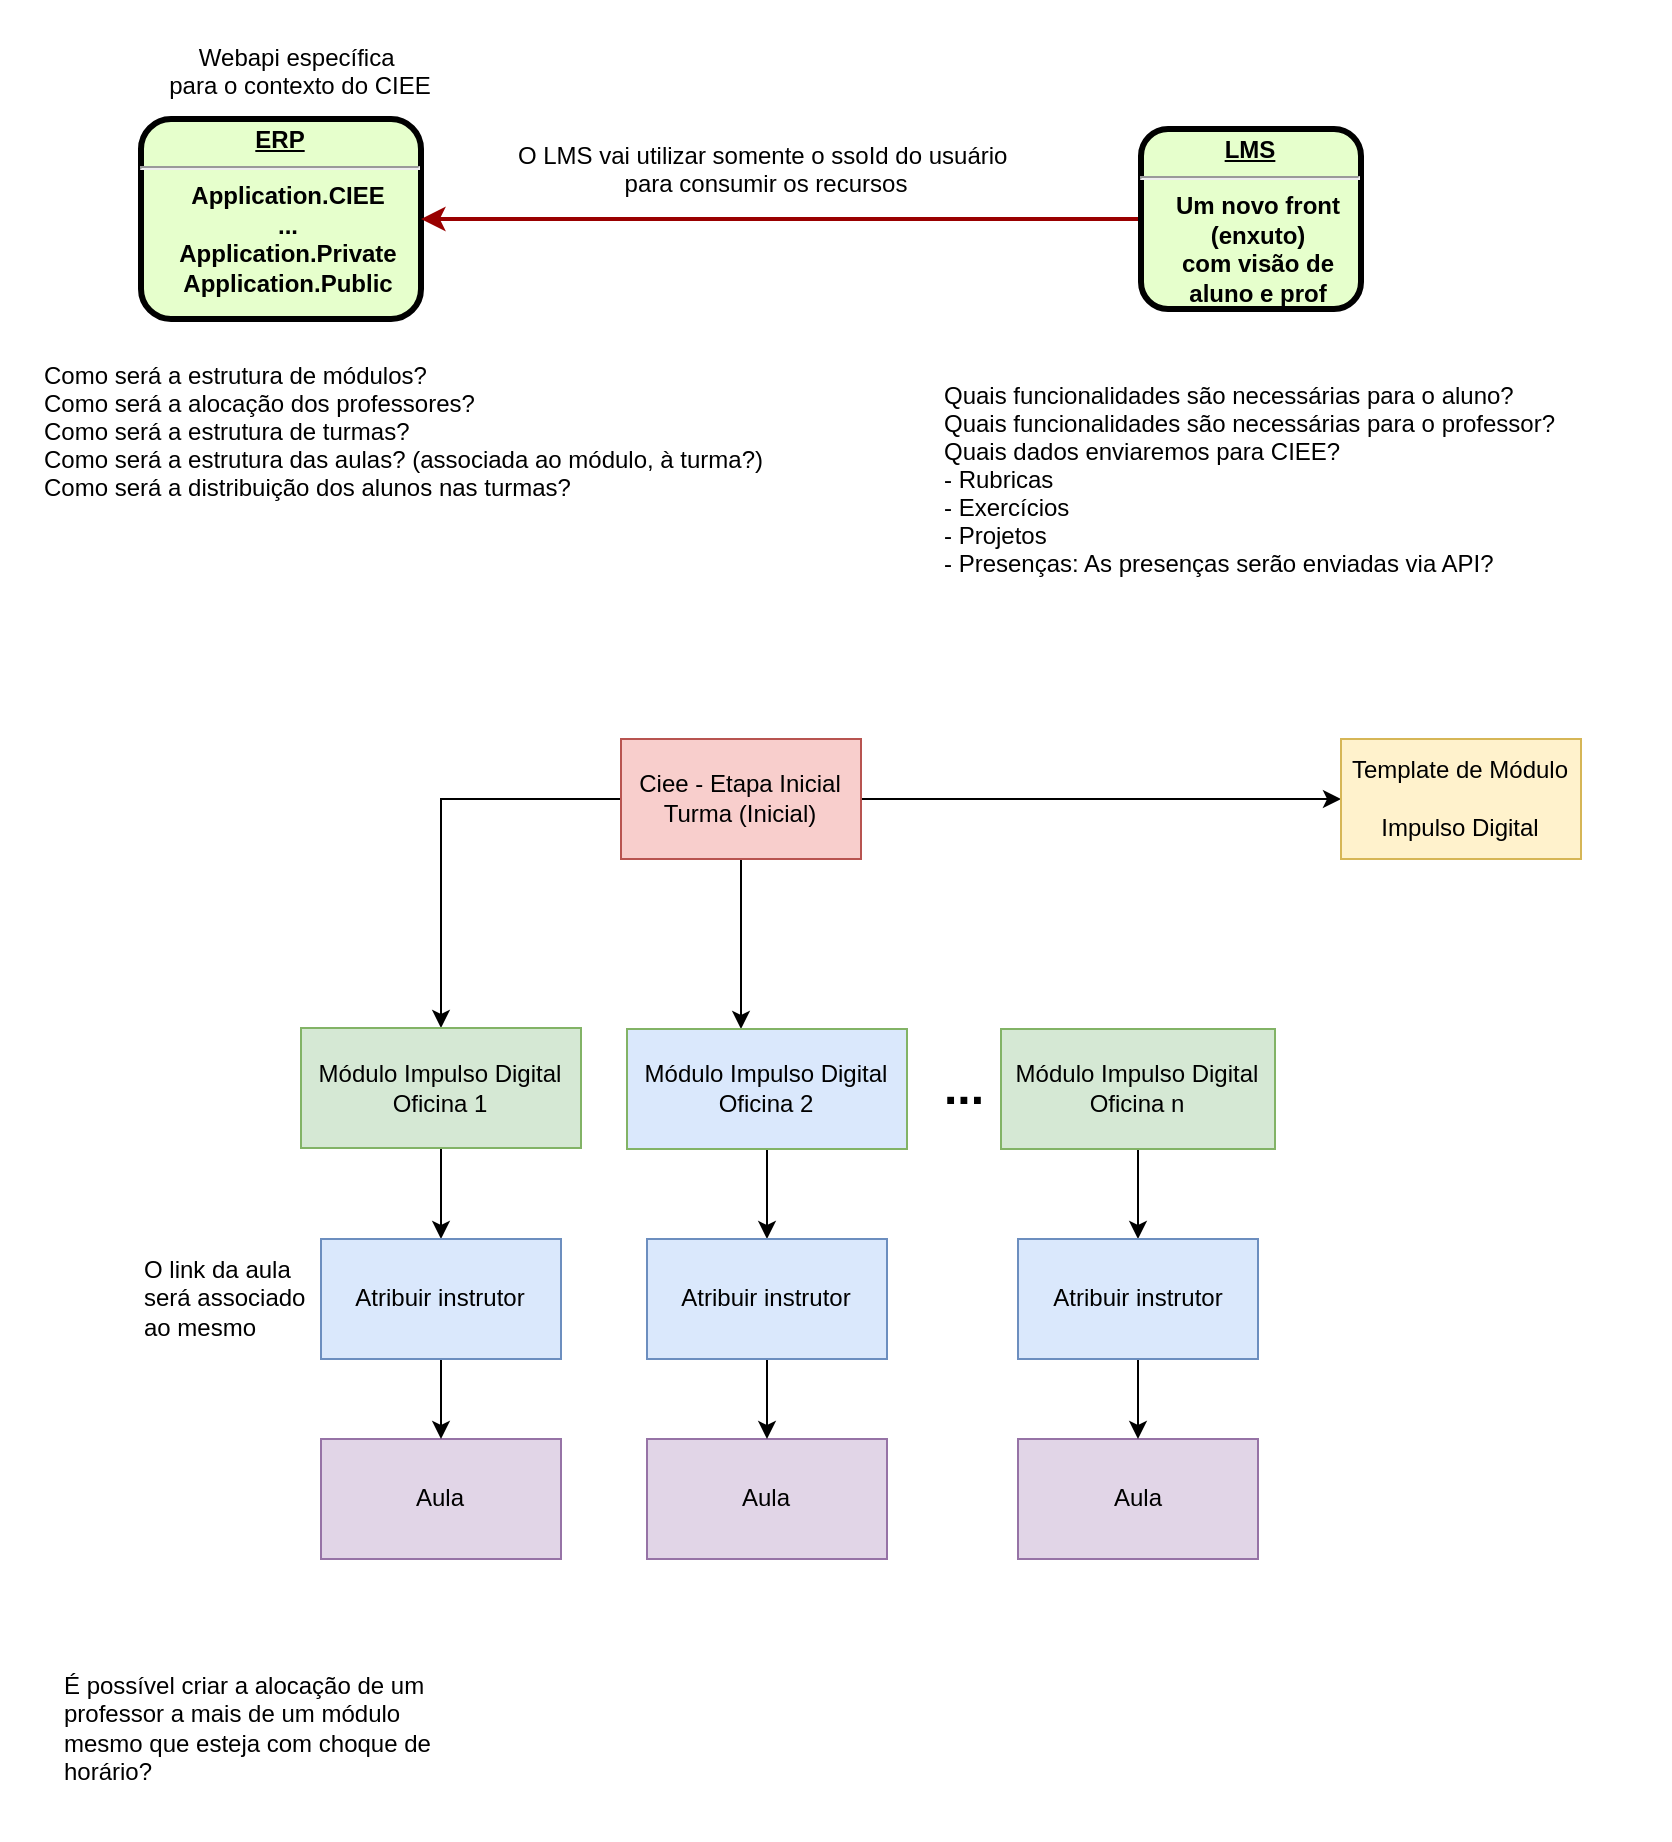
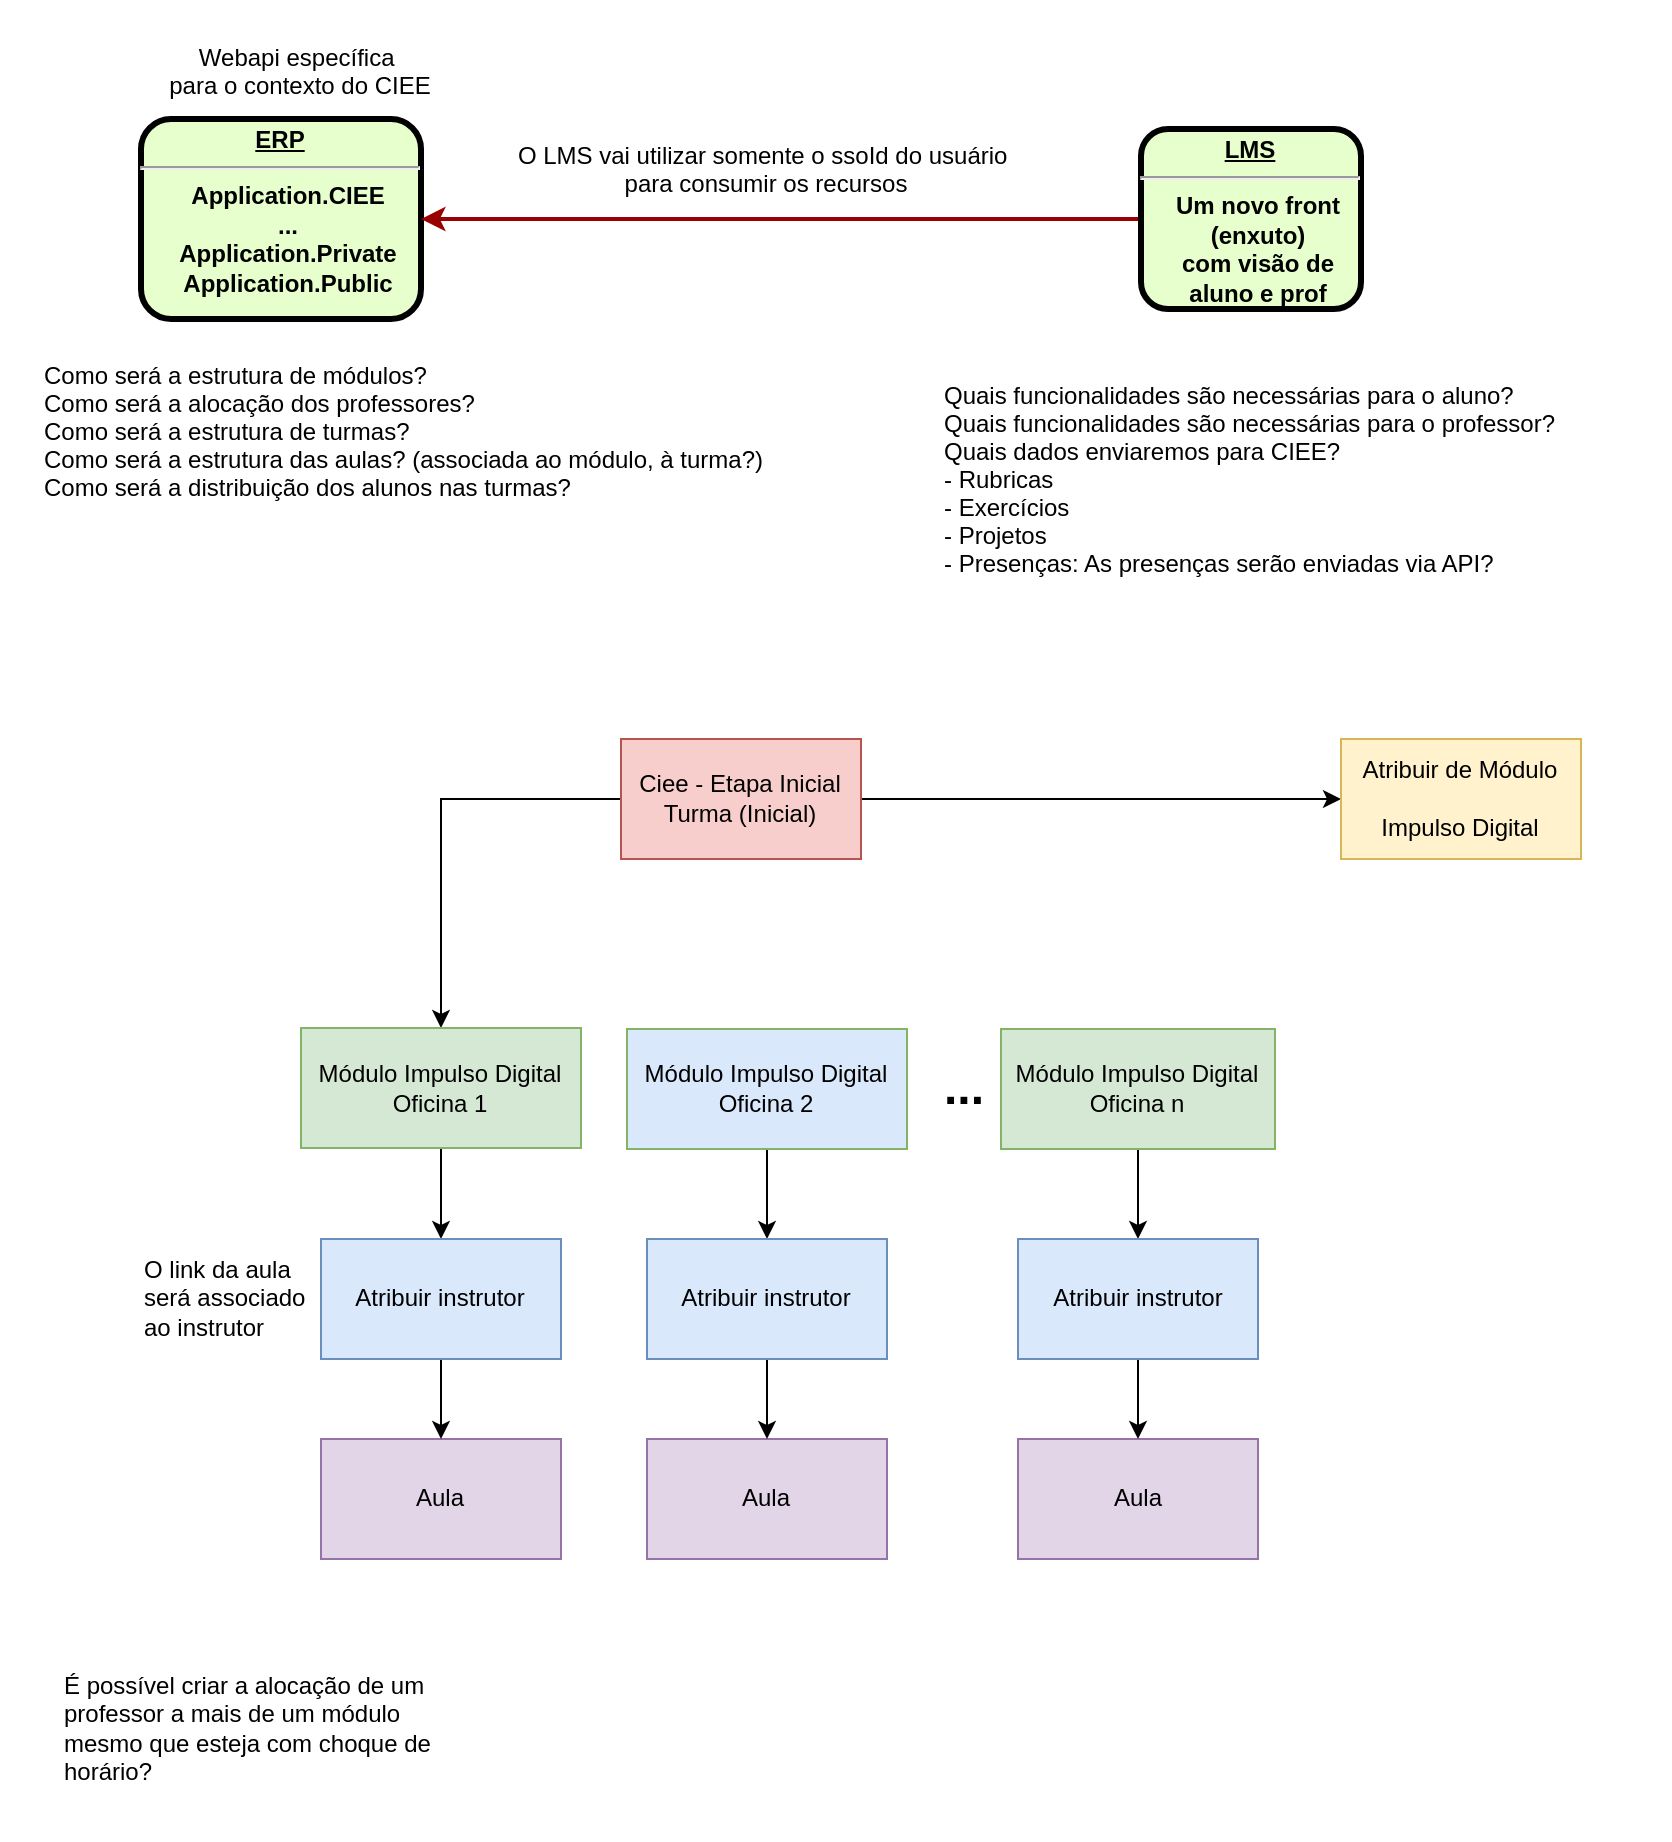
(1461, 799) -> (1461, 799)
(741, 937) -> none
(233, 1299) -> (233, 1299)
